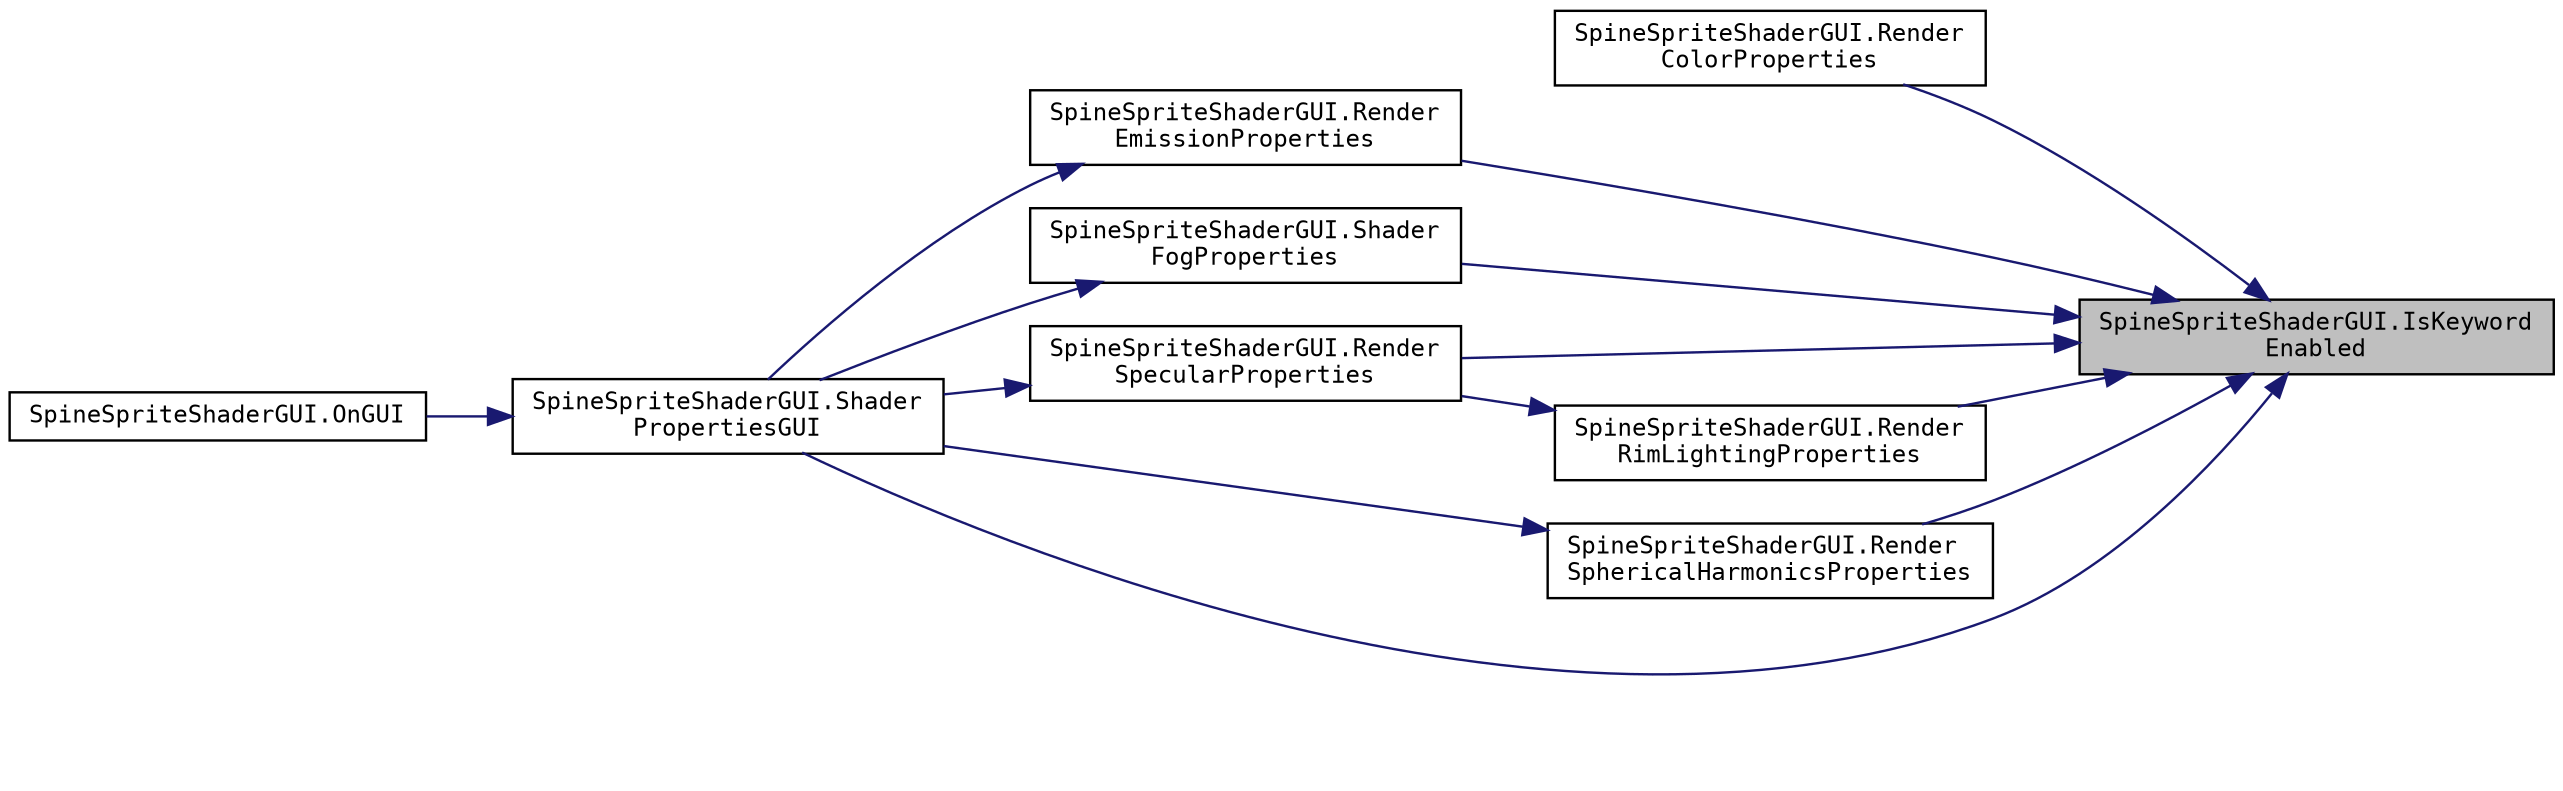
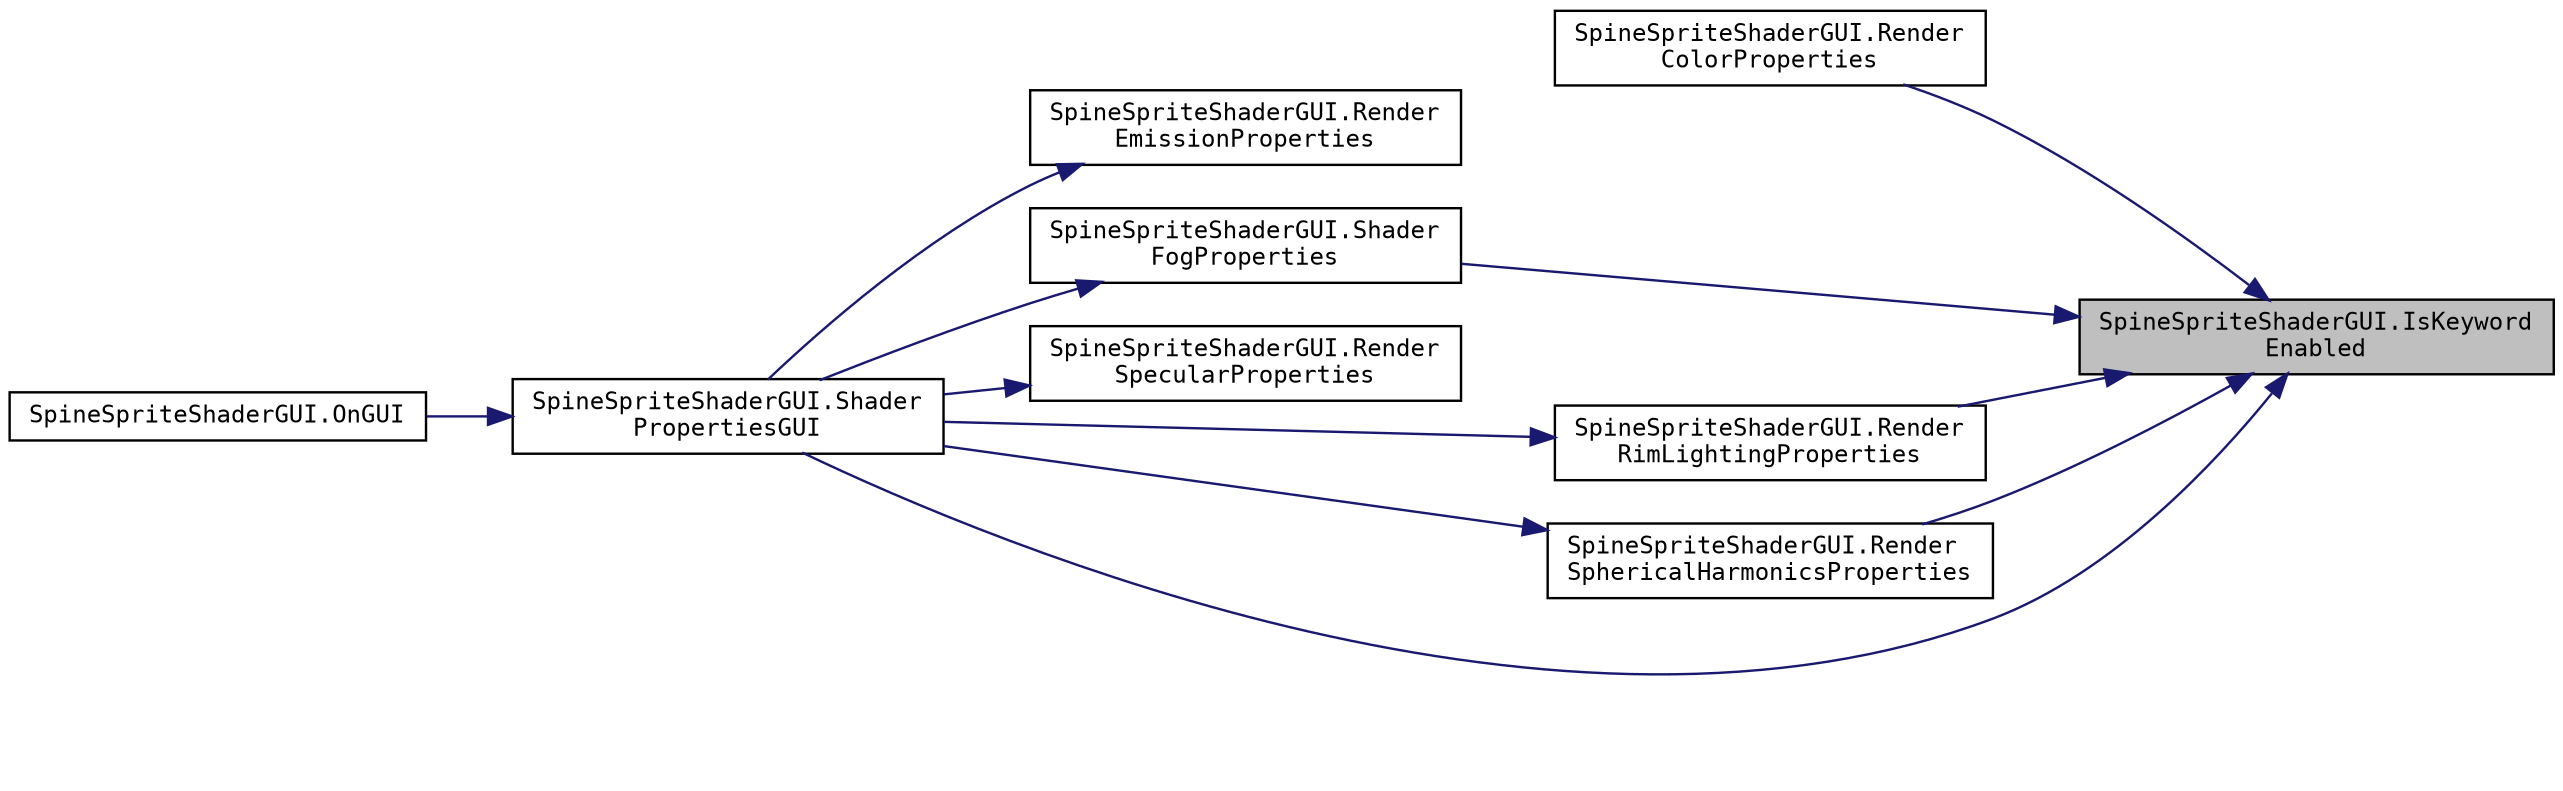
(1809, 221) -> none
(1758, 351) -> none
(1496, 401) -> (1237, 429)
